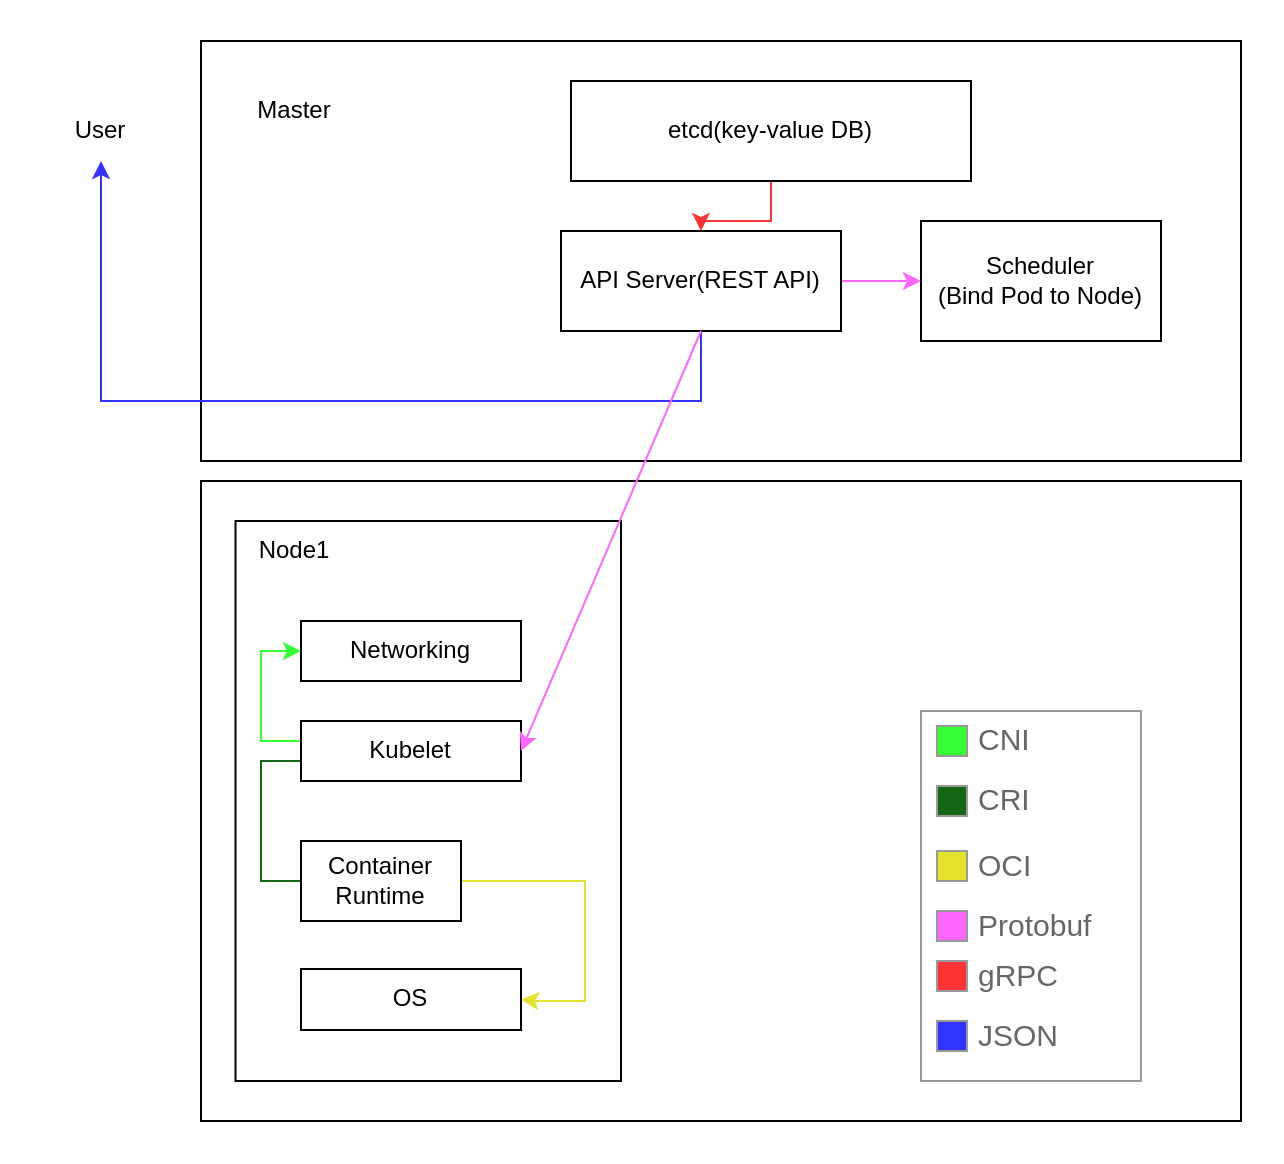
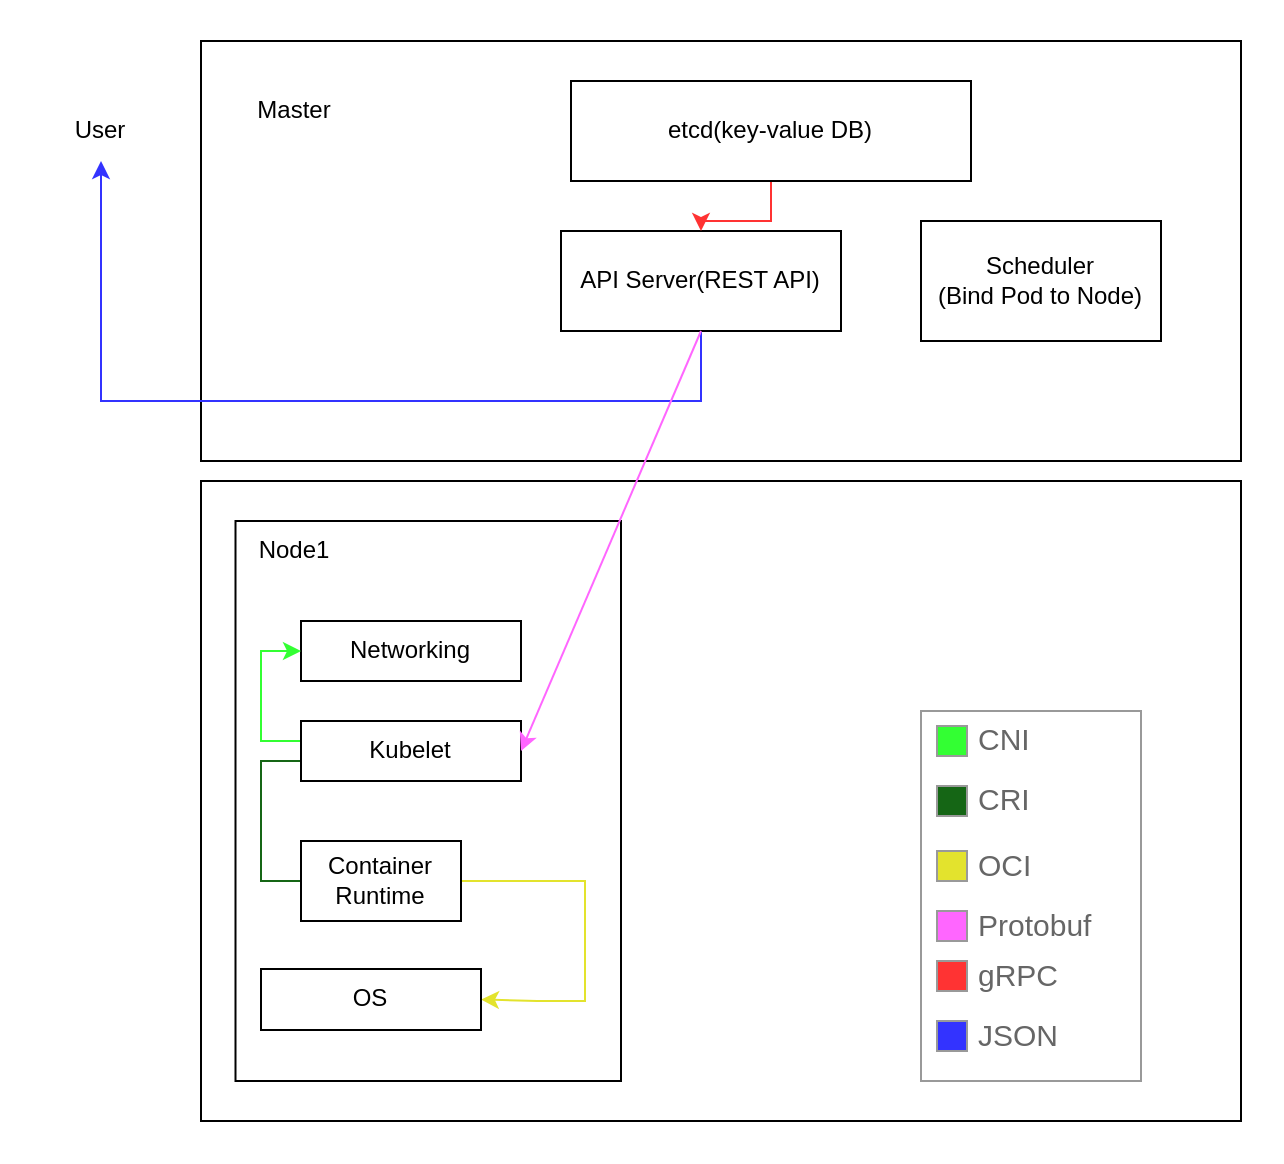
(874, 281) -> none
(411, 1000) -> (371, 1000)
